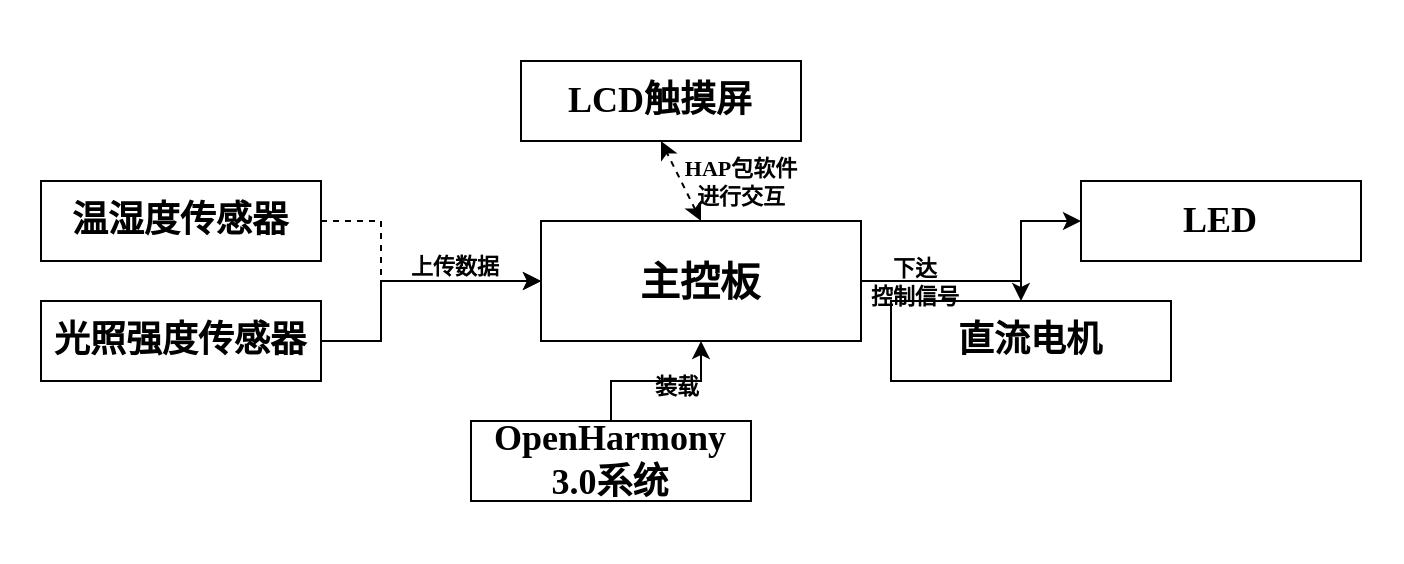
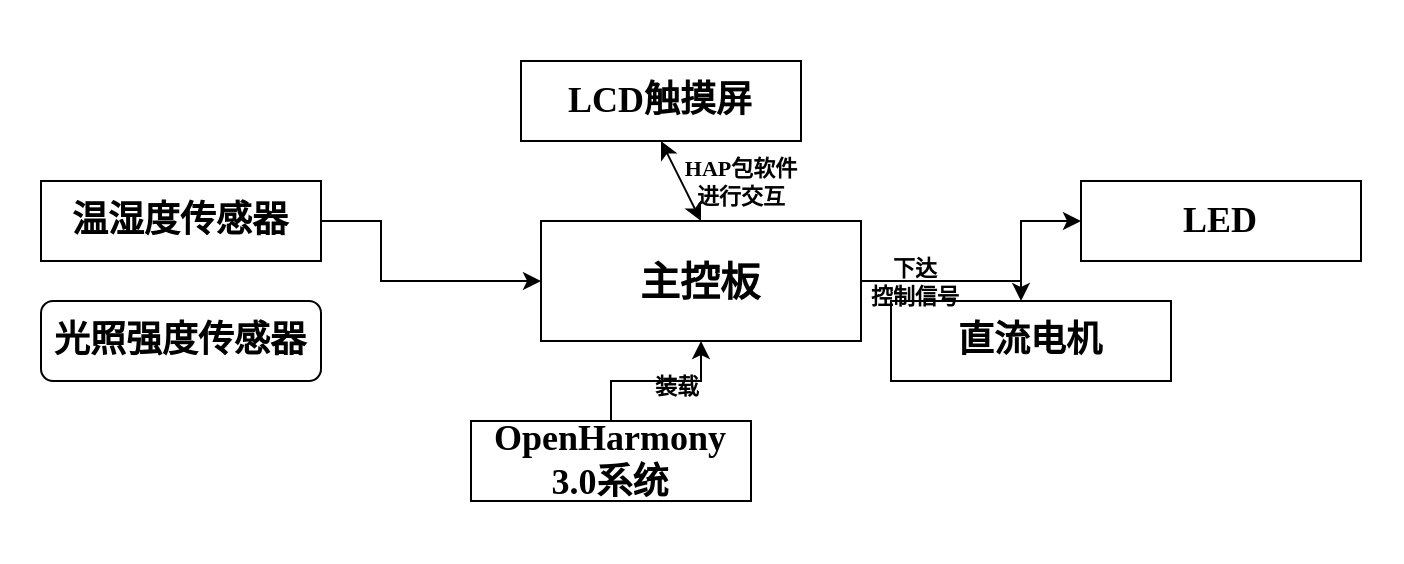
(680, 180) -> (680, 180)
(381, 221) -> (381, 221)
(181, 341) -> (181, 341)
(379, 341) -> none
